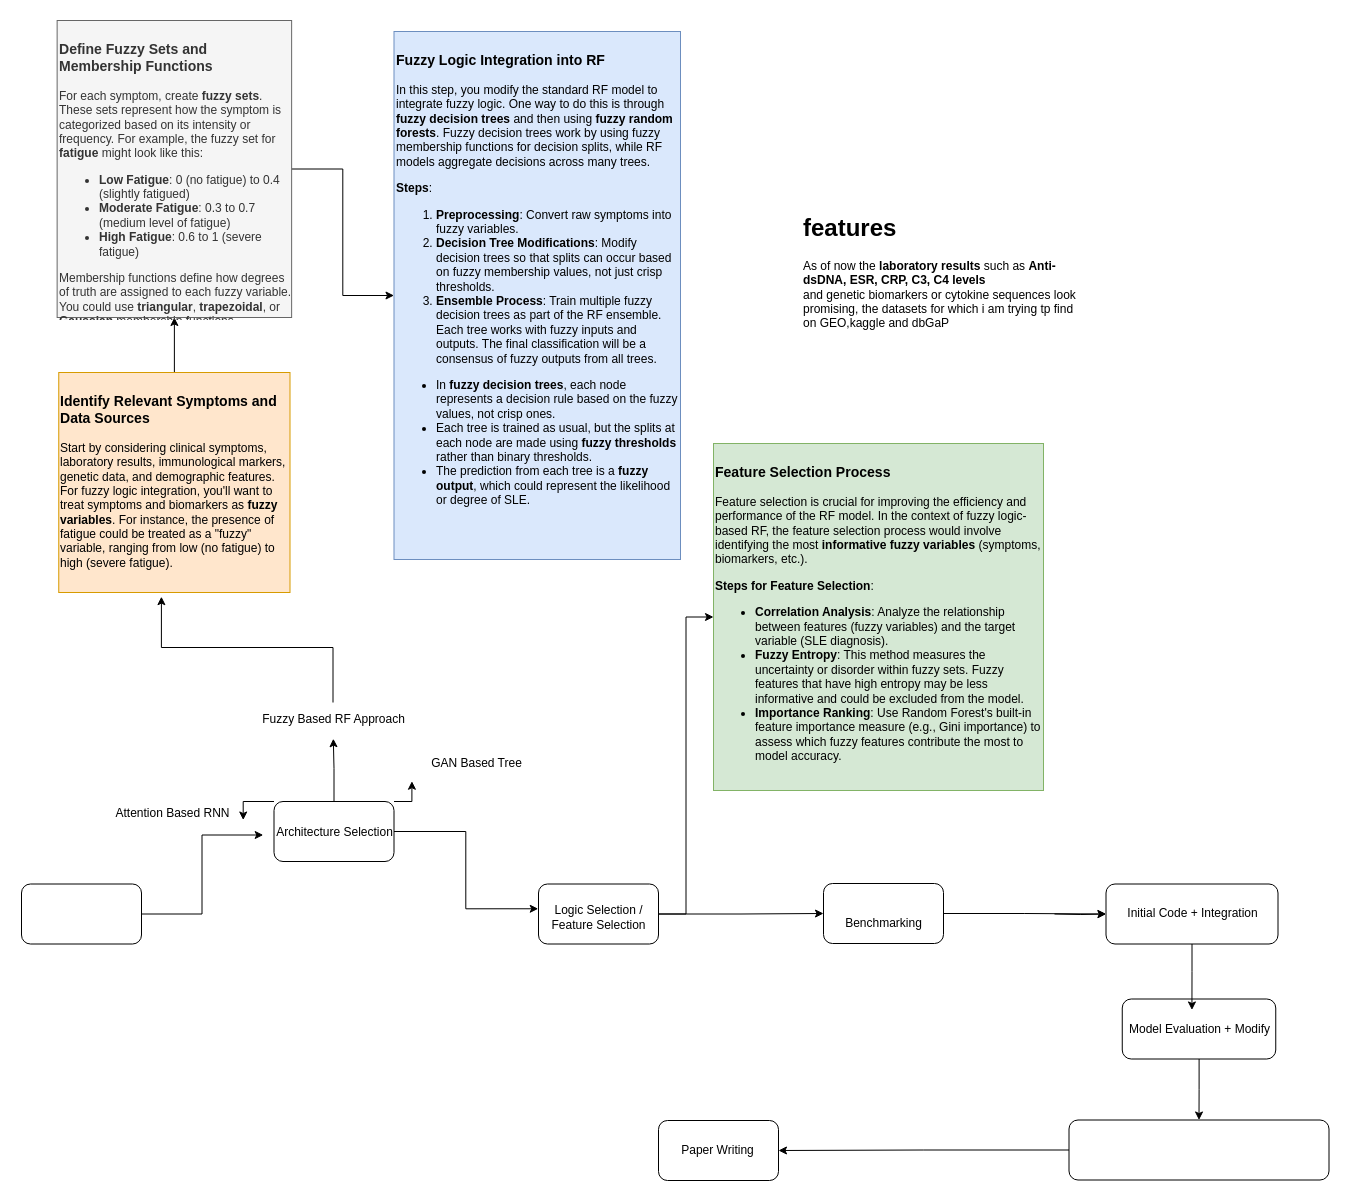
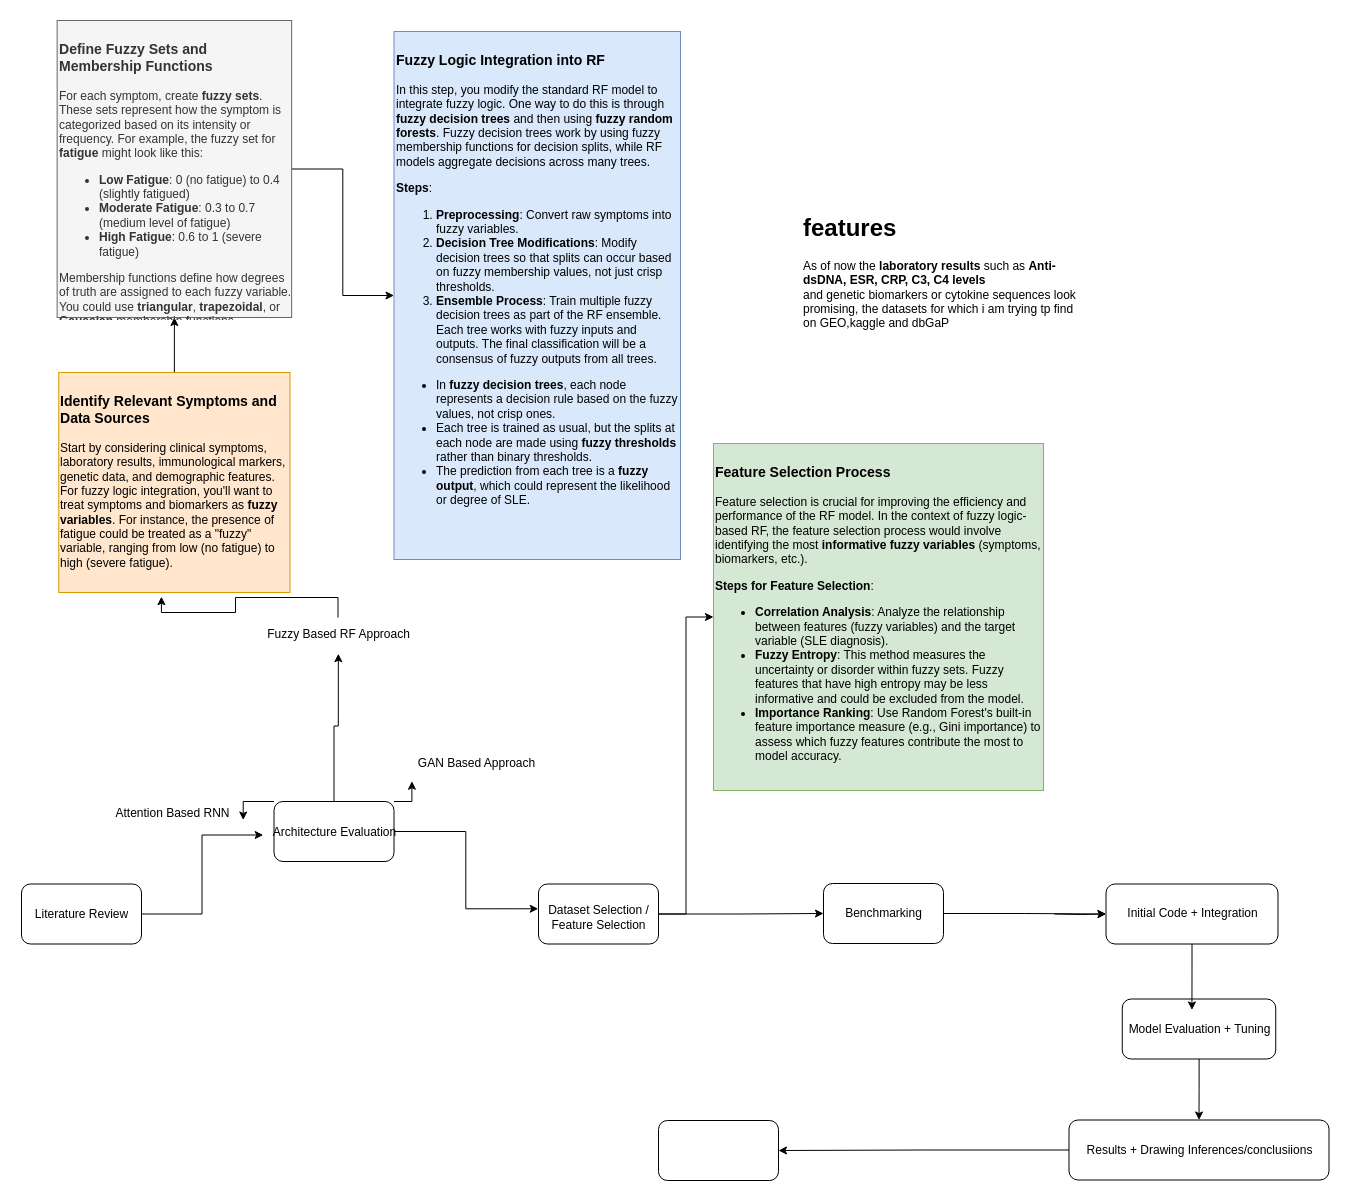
(333, 719) -> (338, 634)
(477, 764) -> (477, 764)
(335, 840) -> (335, 840)
none -> (81, 914)
(599, 918) -> (599, 918)
(883, 923) -> (883, 913)
(1200, 1030) -> (1200, 1030)
none -> (1199, 1150)
(717, 1151) -> none
